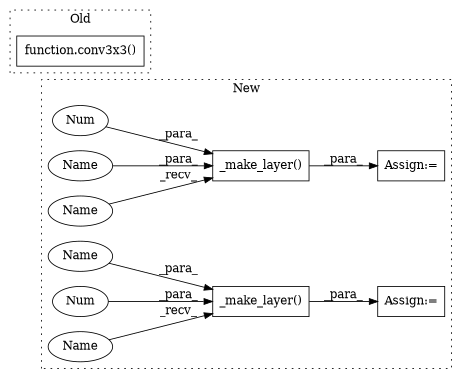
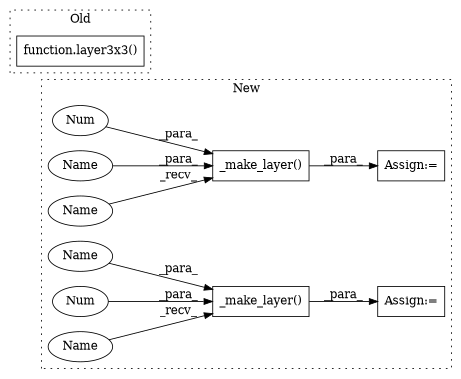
(80, 51) -> (80, 51)
